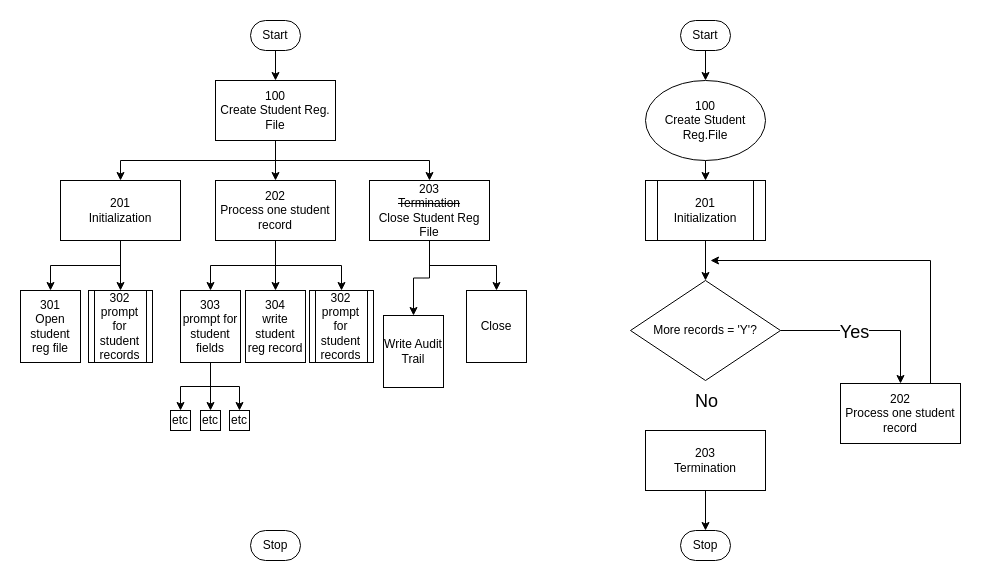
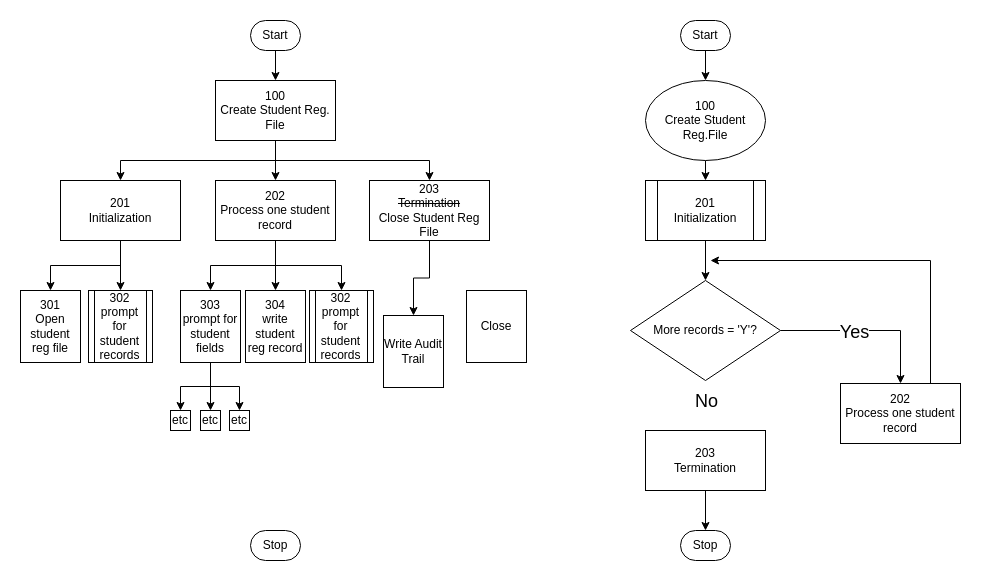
(473, 266) -> none
